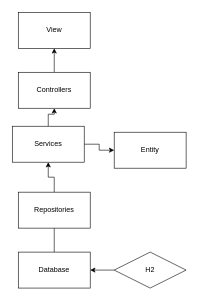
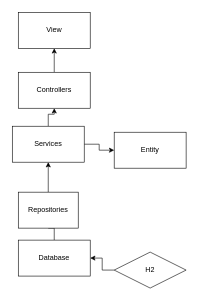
(54, 210) -> (48, 210)
(54, 270) -> (54, 258)
